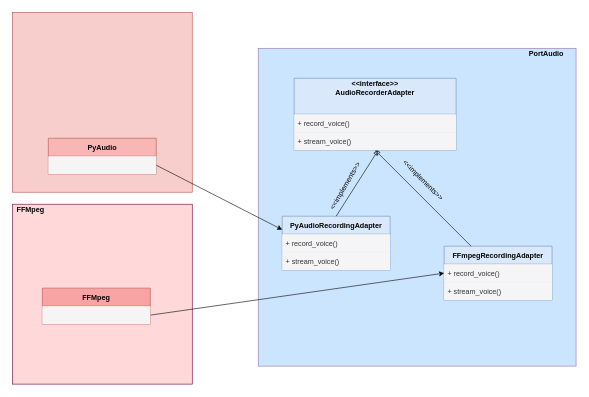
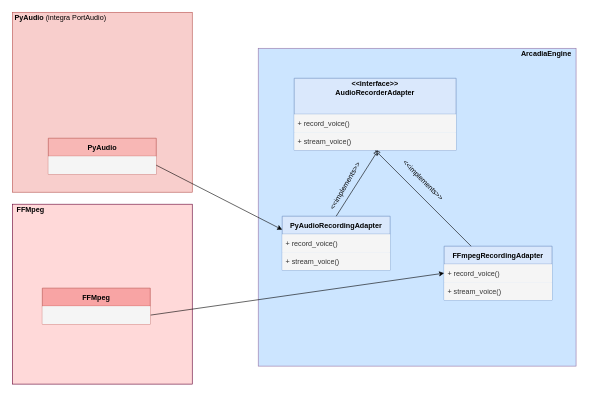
none -> (60, 18)
(547, 54) -> (547, 54)
